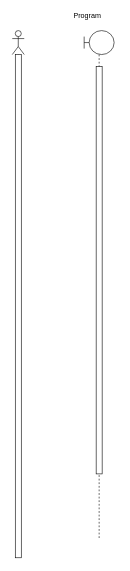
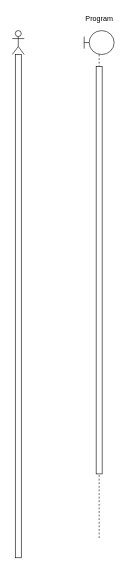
(87, 15) -> (99, 18)
